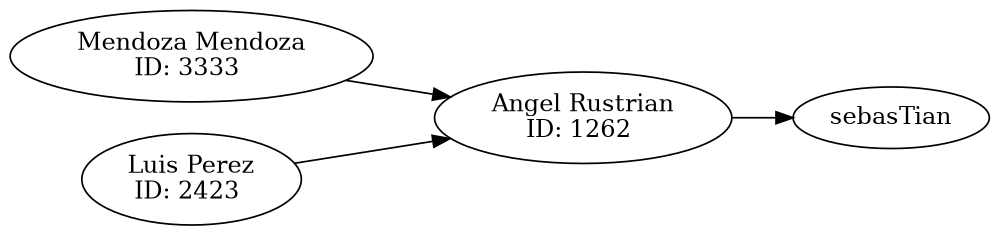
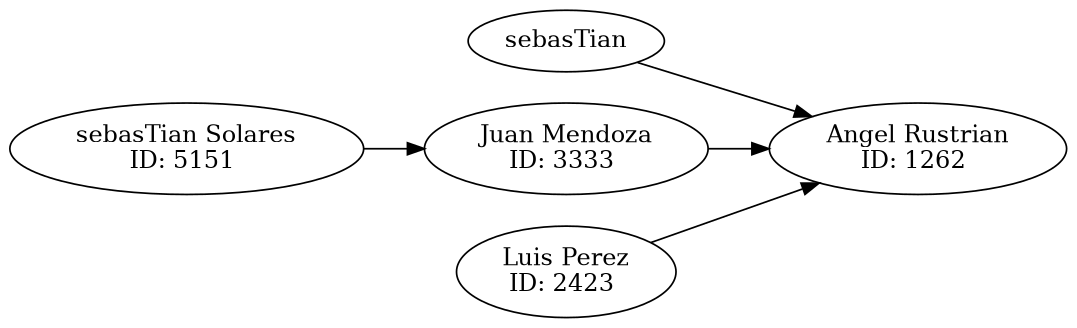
(192, 56) -> (566, 149)
(754, 118) -> (716, 87)
none -> (187, 149)
